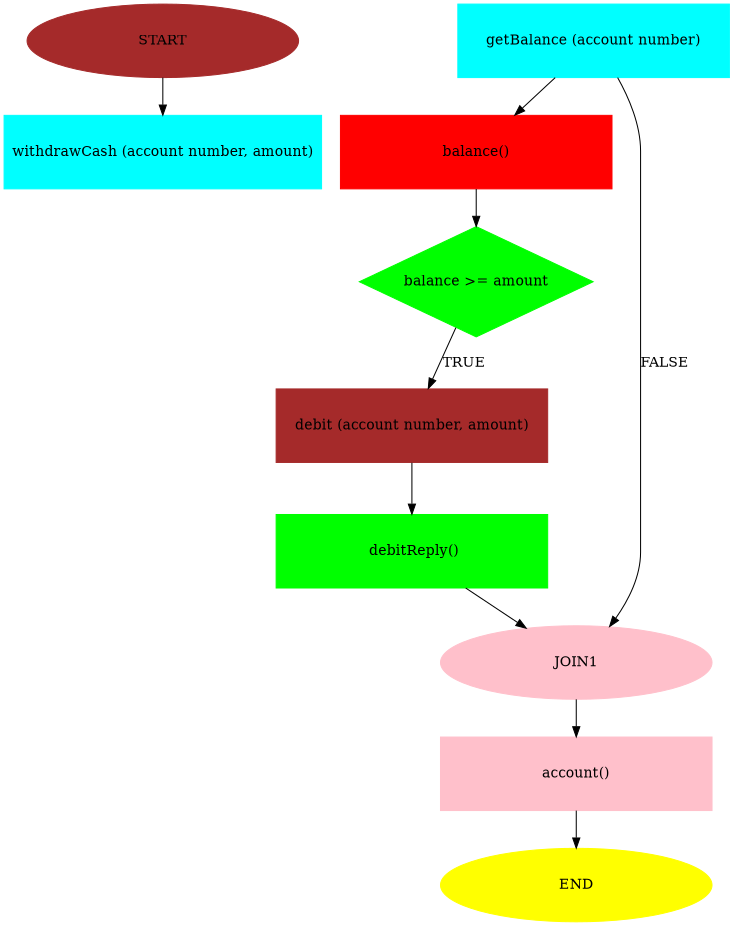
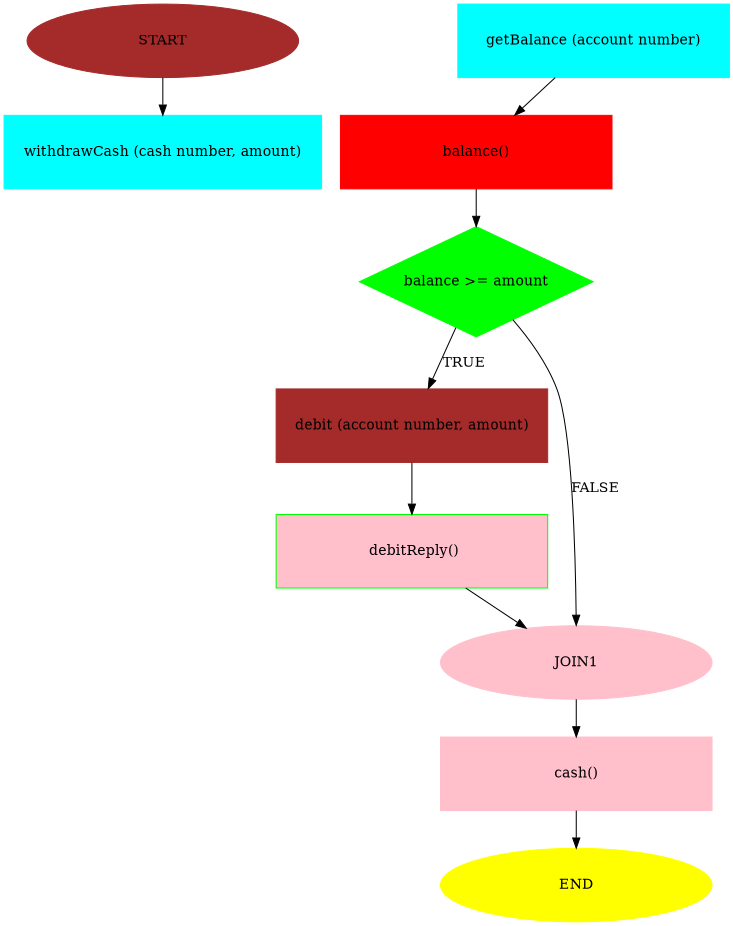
(163, 152) -> (163, 152)
(641, 349) -> (569, 460)
(412, 551) -> (412, 551)
(576, 774) -> (576, 774)
